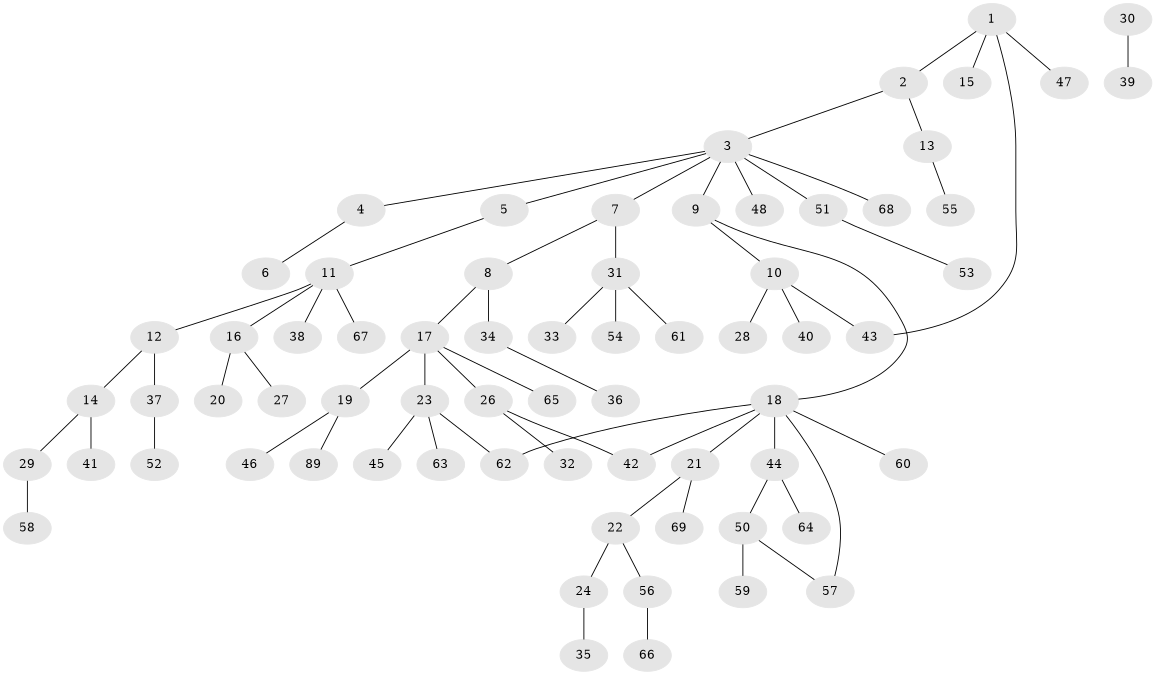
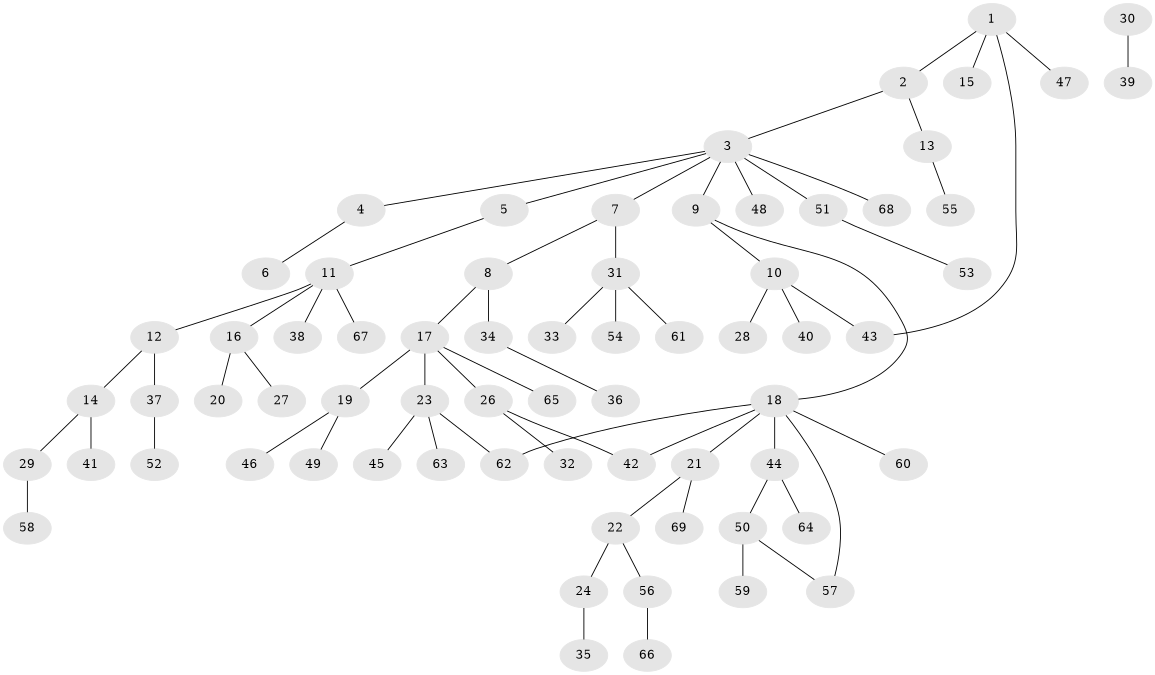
(314, 465) -> (314, 465)
